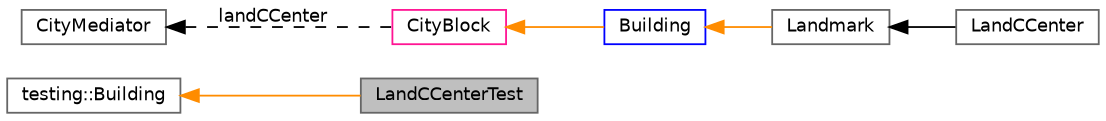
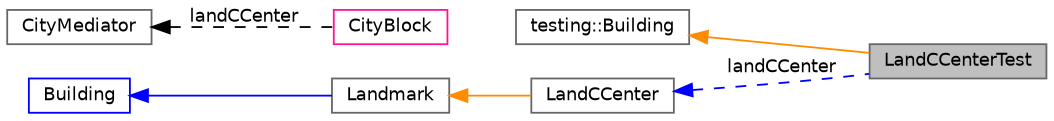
(565, 27) -> none
(748, 27) -> (240, 96)
(932, 27) -> (500, 96)
none -> (781, 83)
